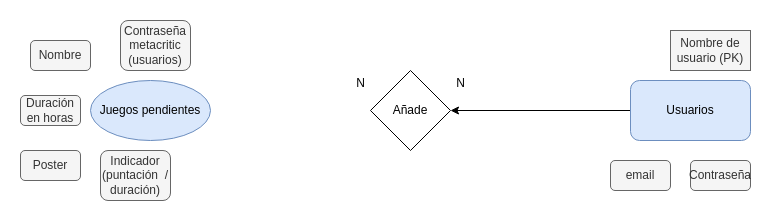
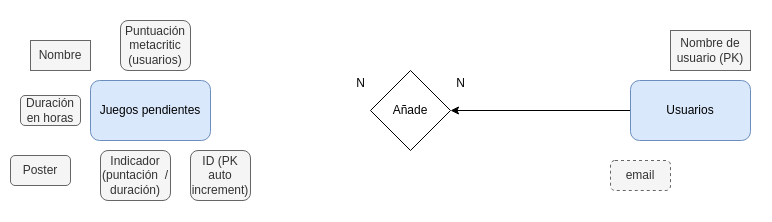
(156, 46) -> (156, 46)
(61, 56) -> (61, 56)
(151, 111) -> (151, 111)
(51, 166) -> (41, 171)
none -> (221, 176)
(641, 176) -> (641, 176)
(721, 176) -> none
